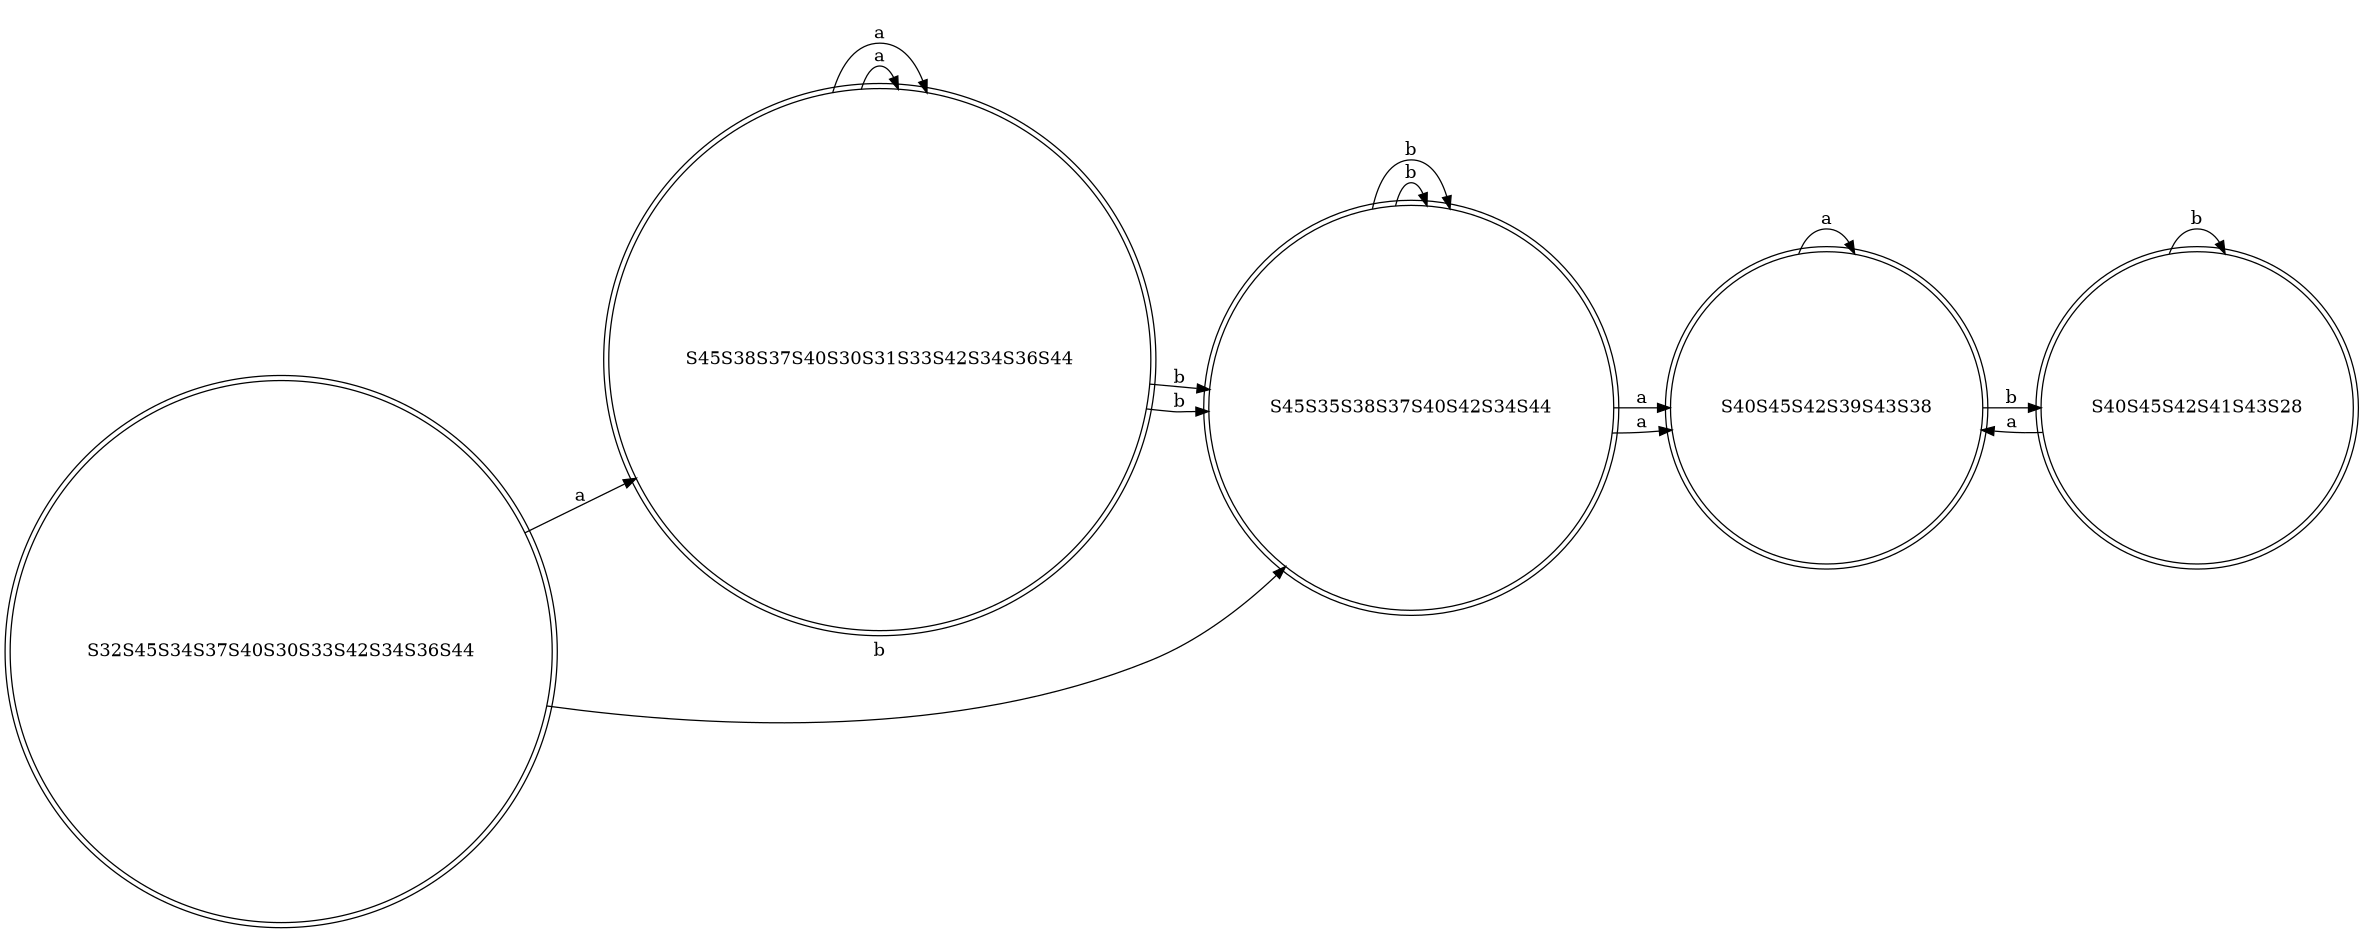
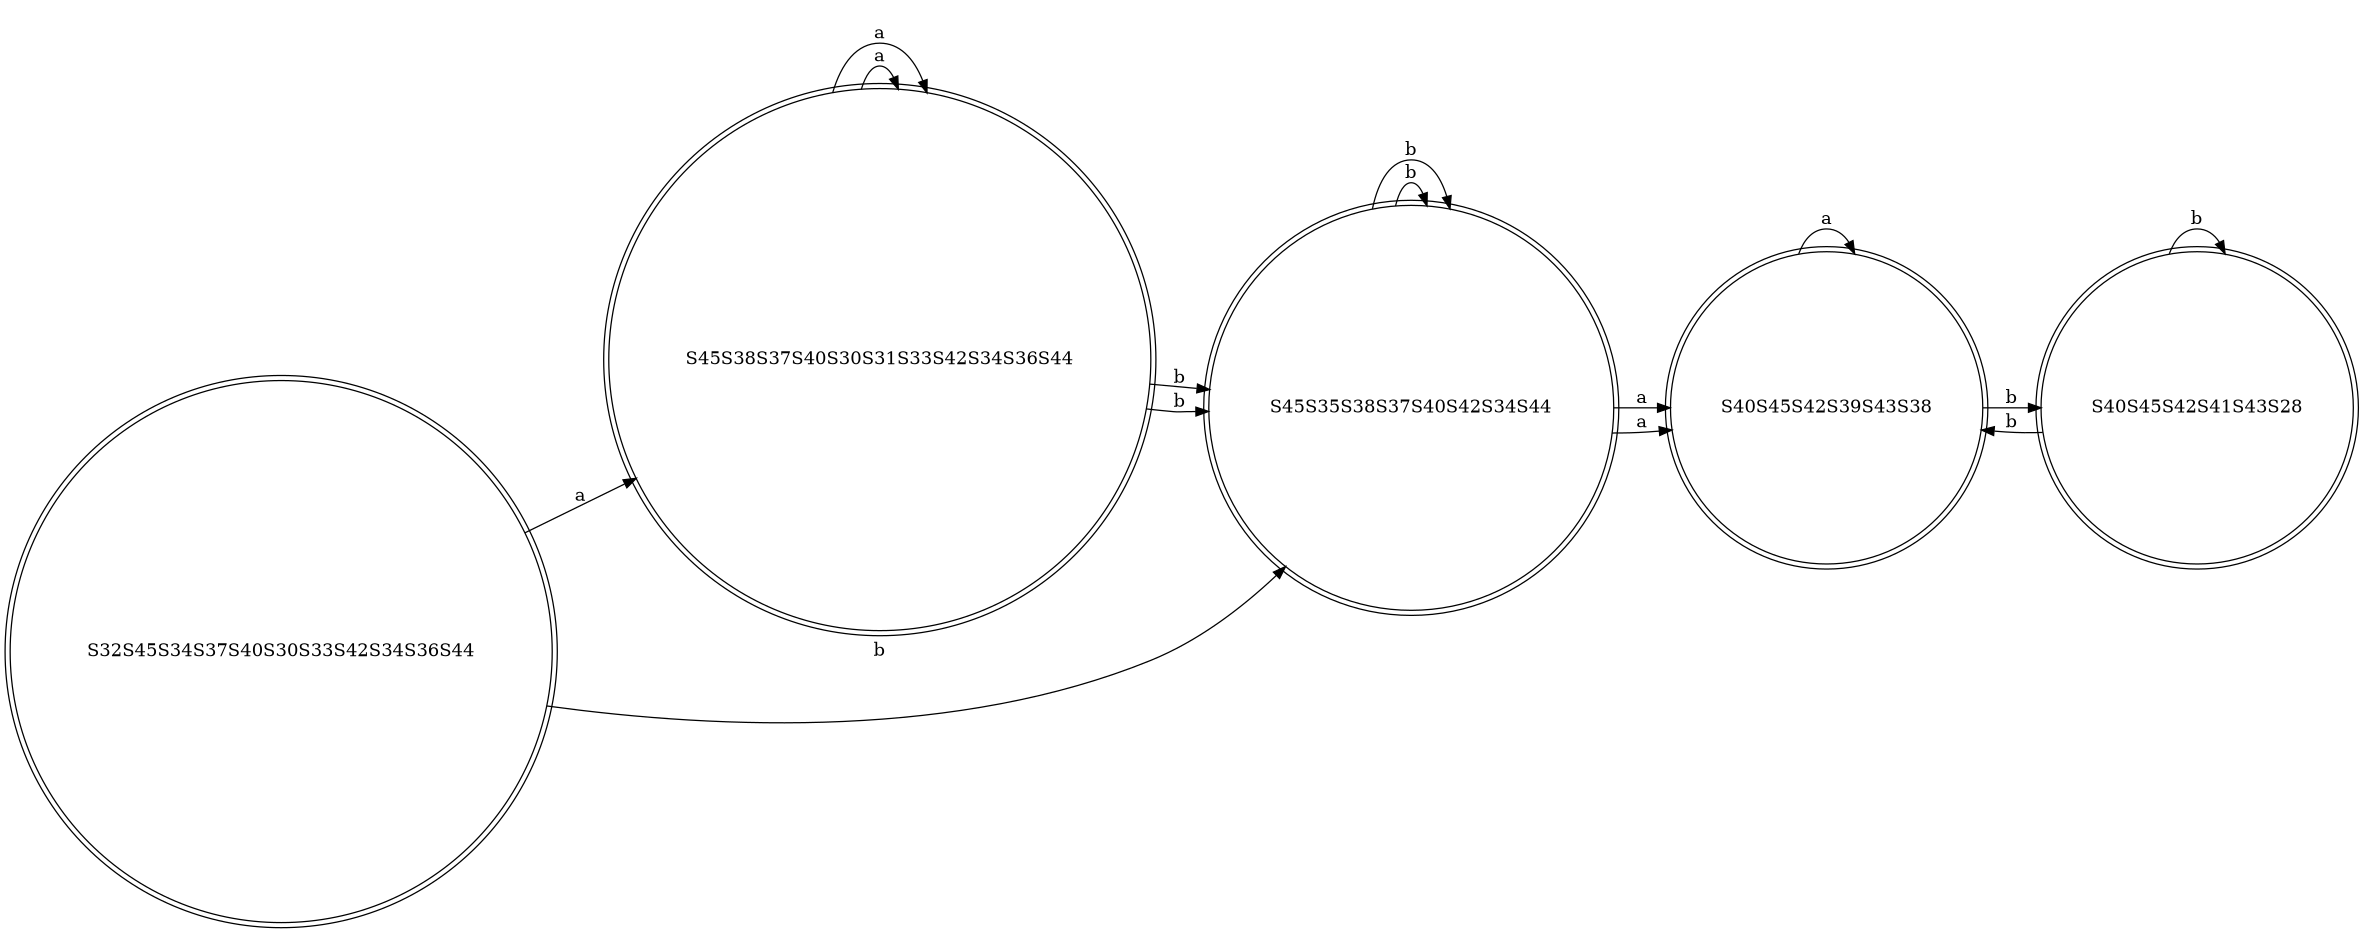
(2012, 422) -> (2012, 422)
